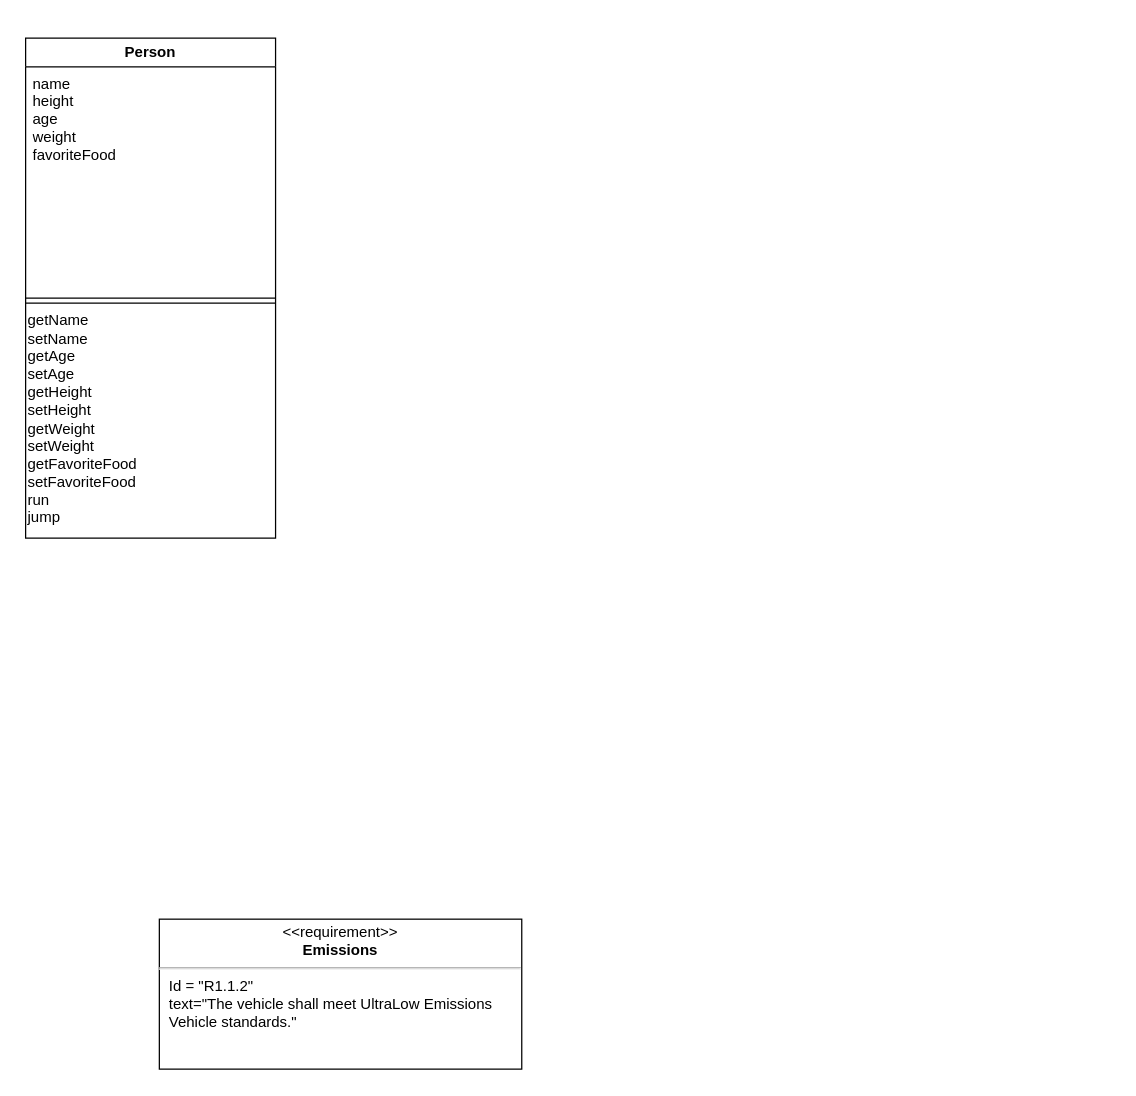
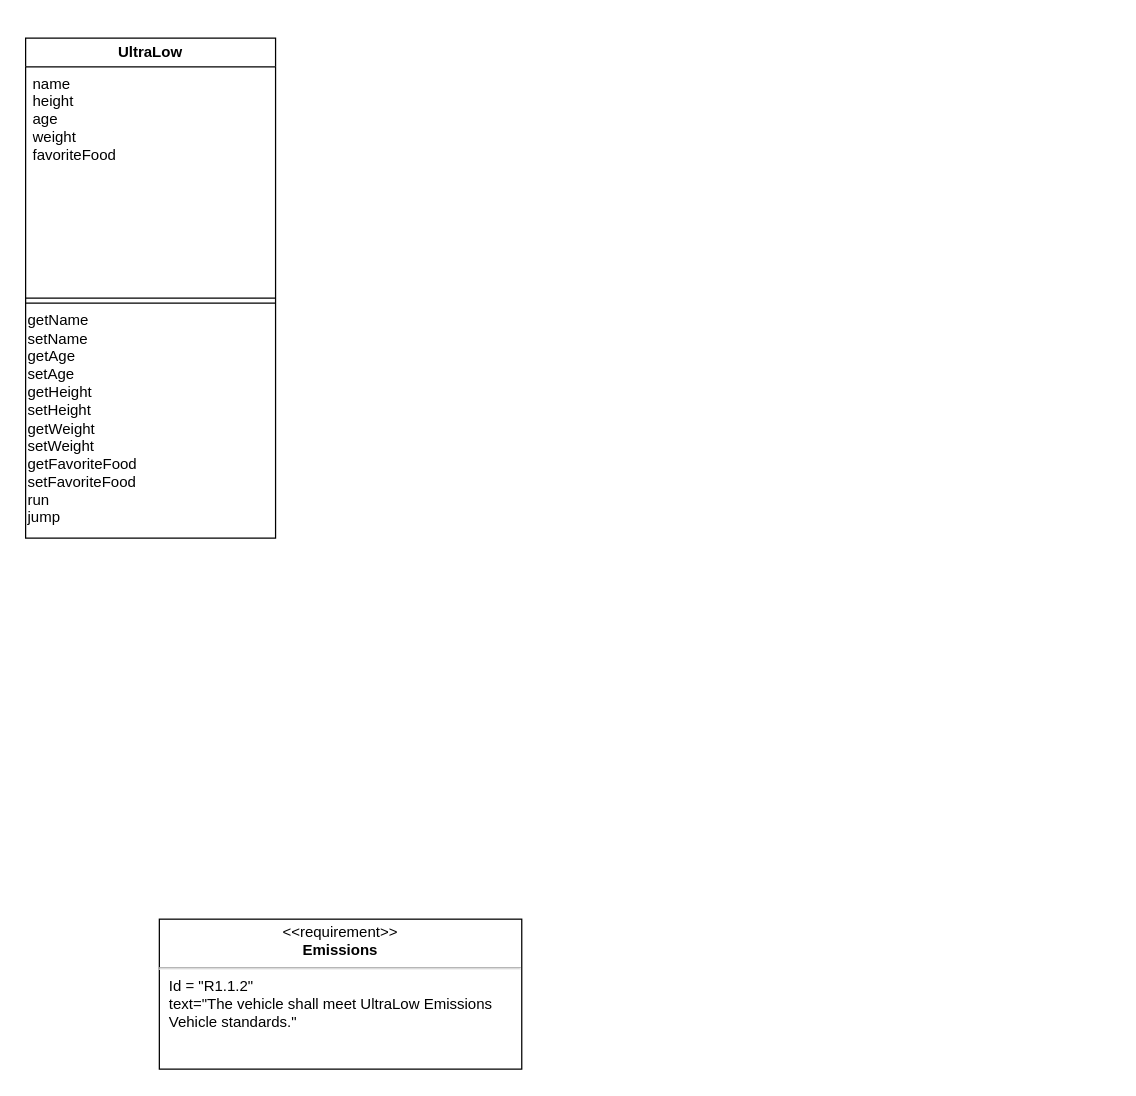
(151, 53) -> (151, 53)
